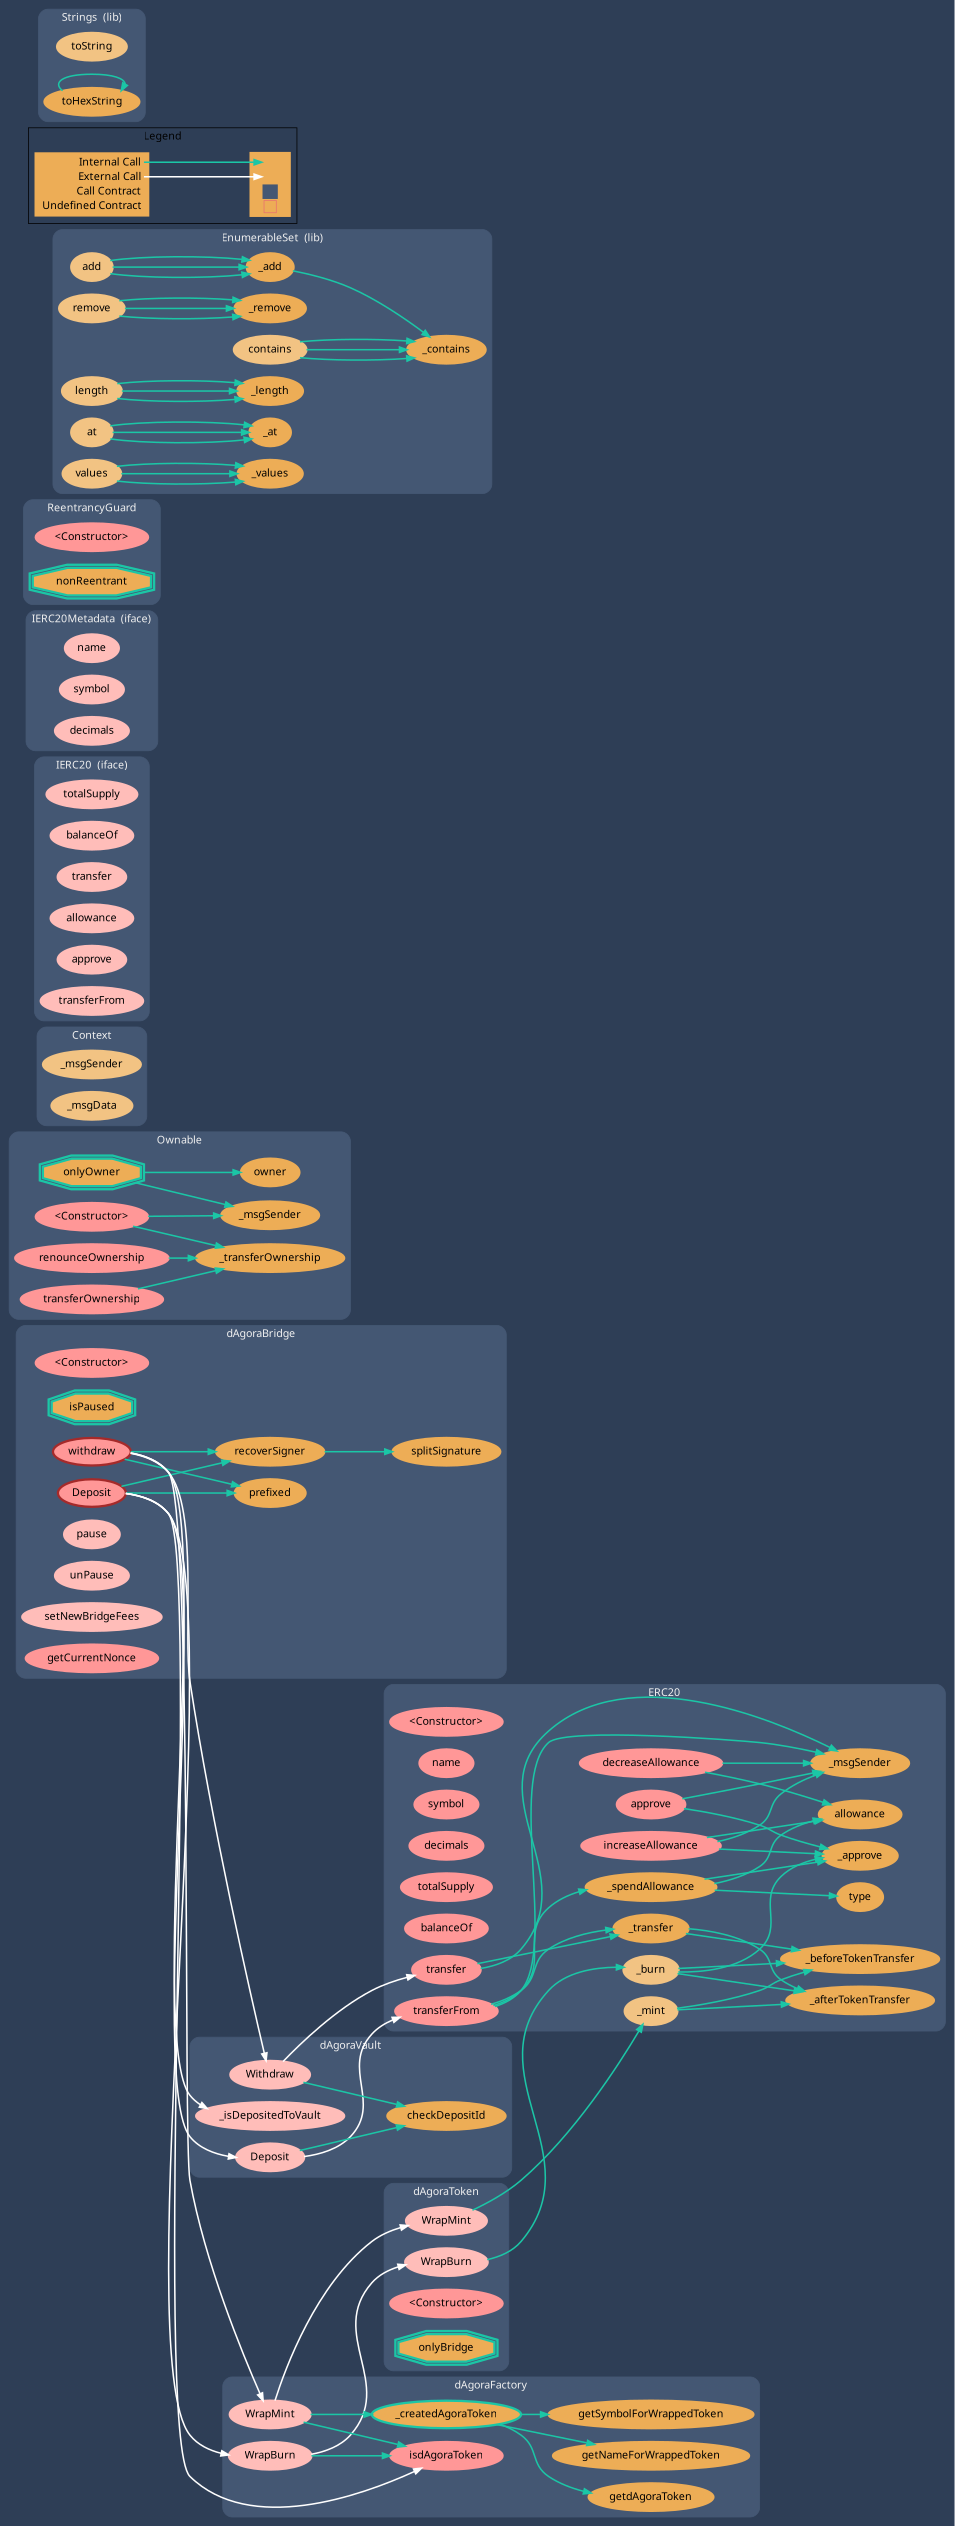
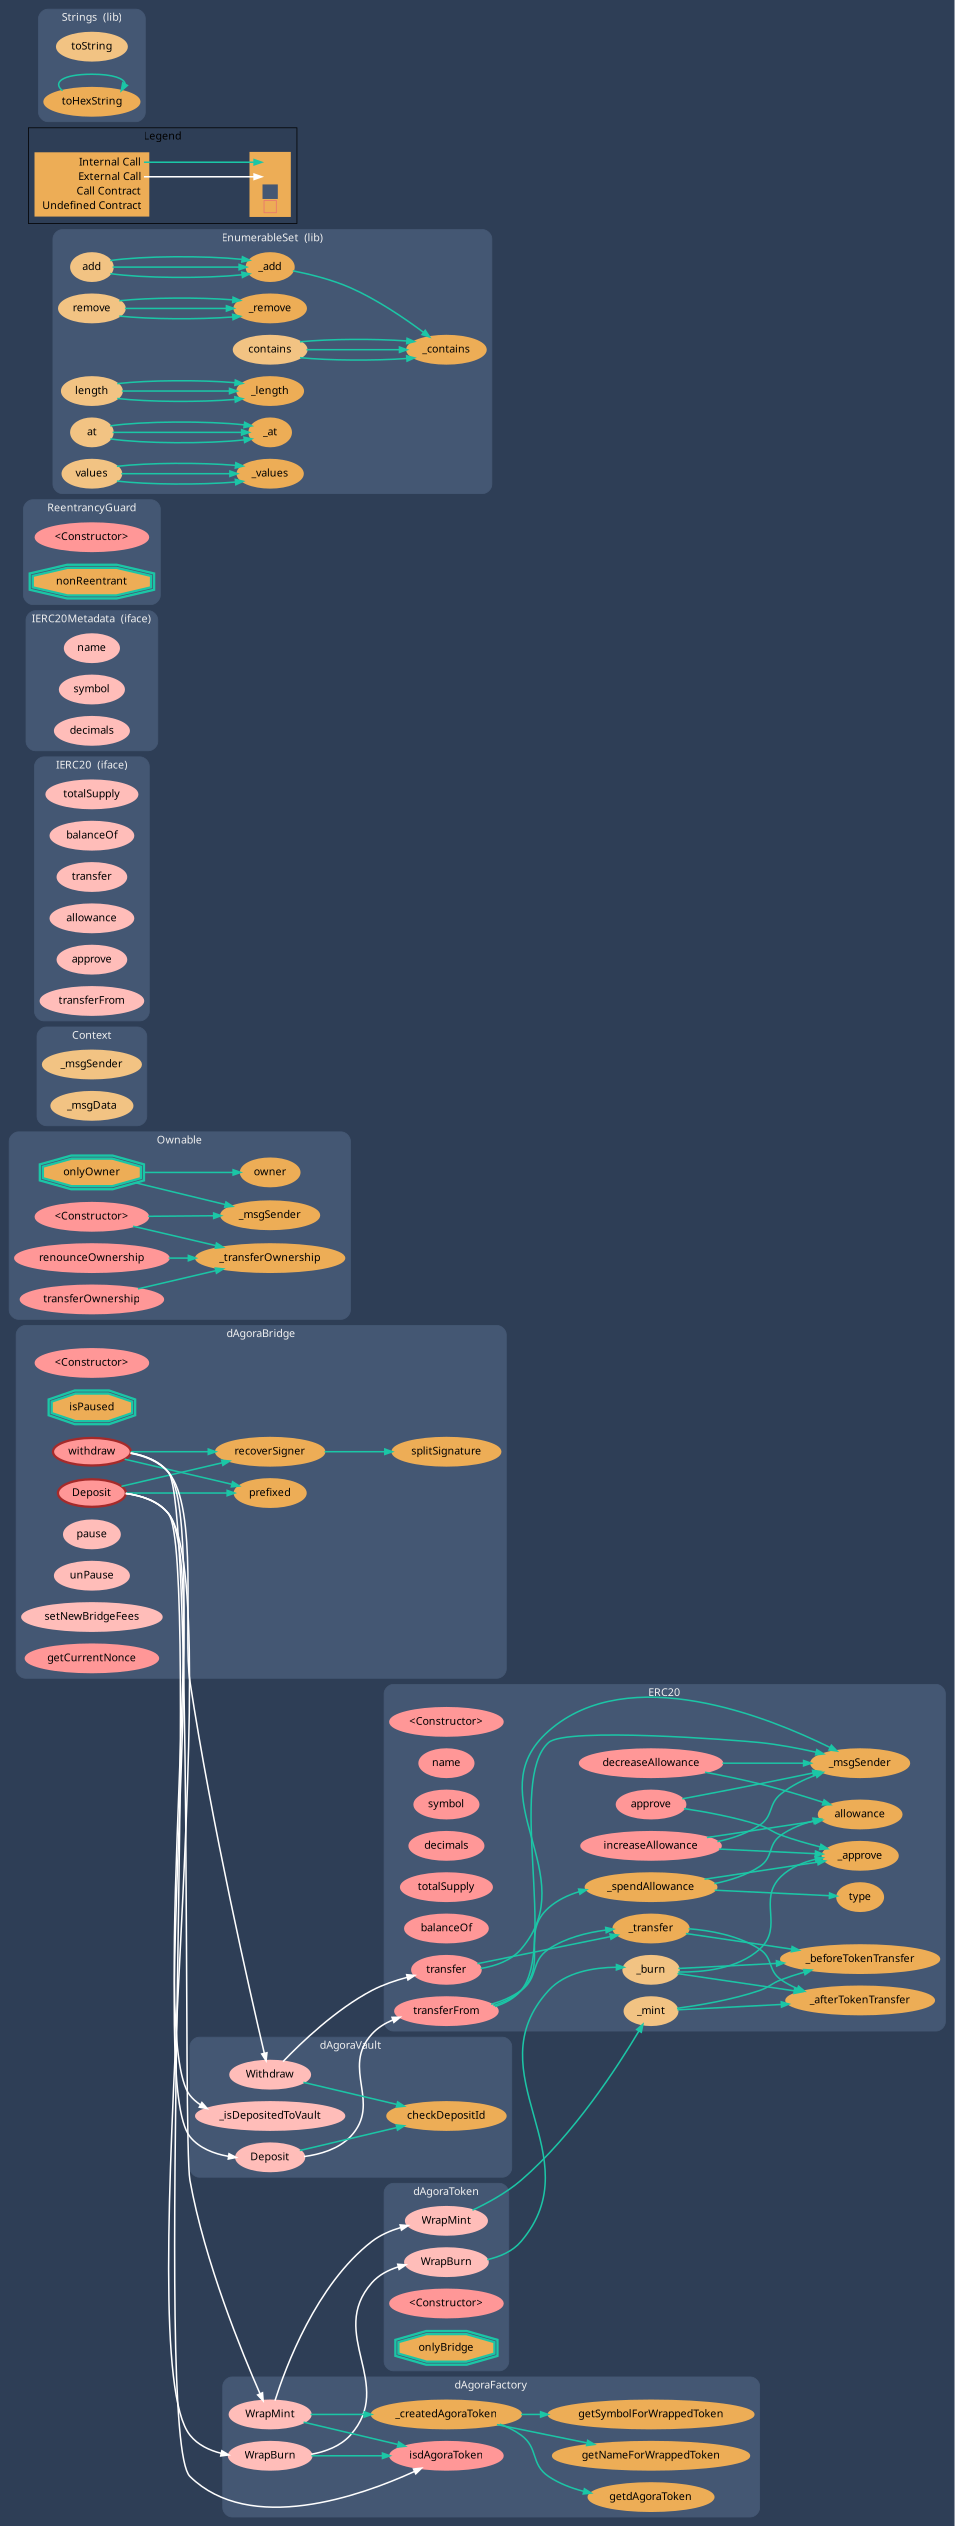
(446, 2414) -> (446, 2414)
